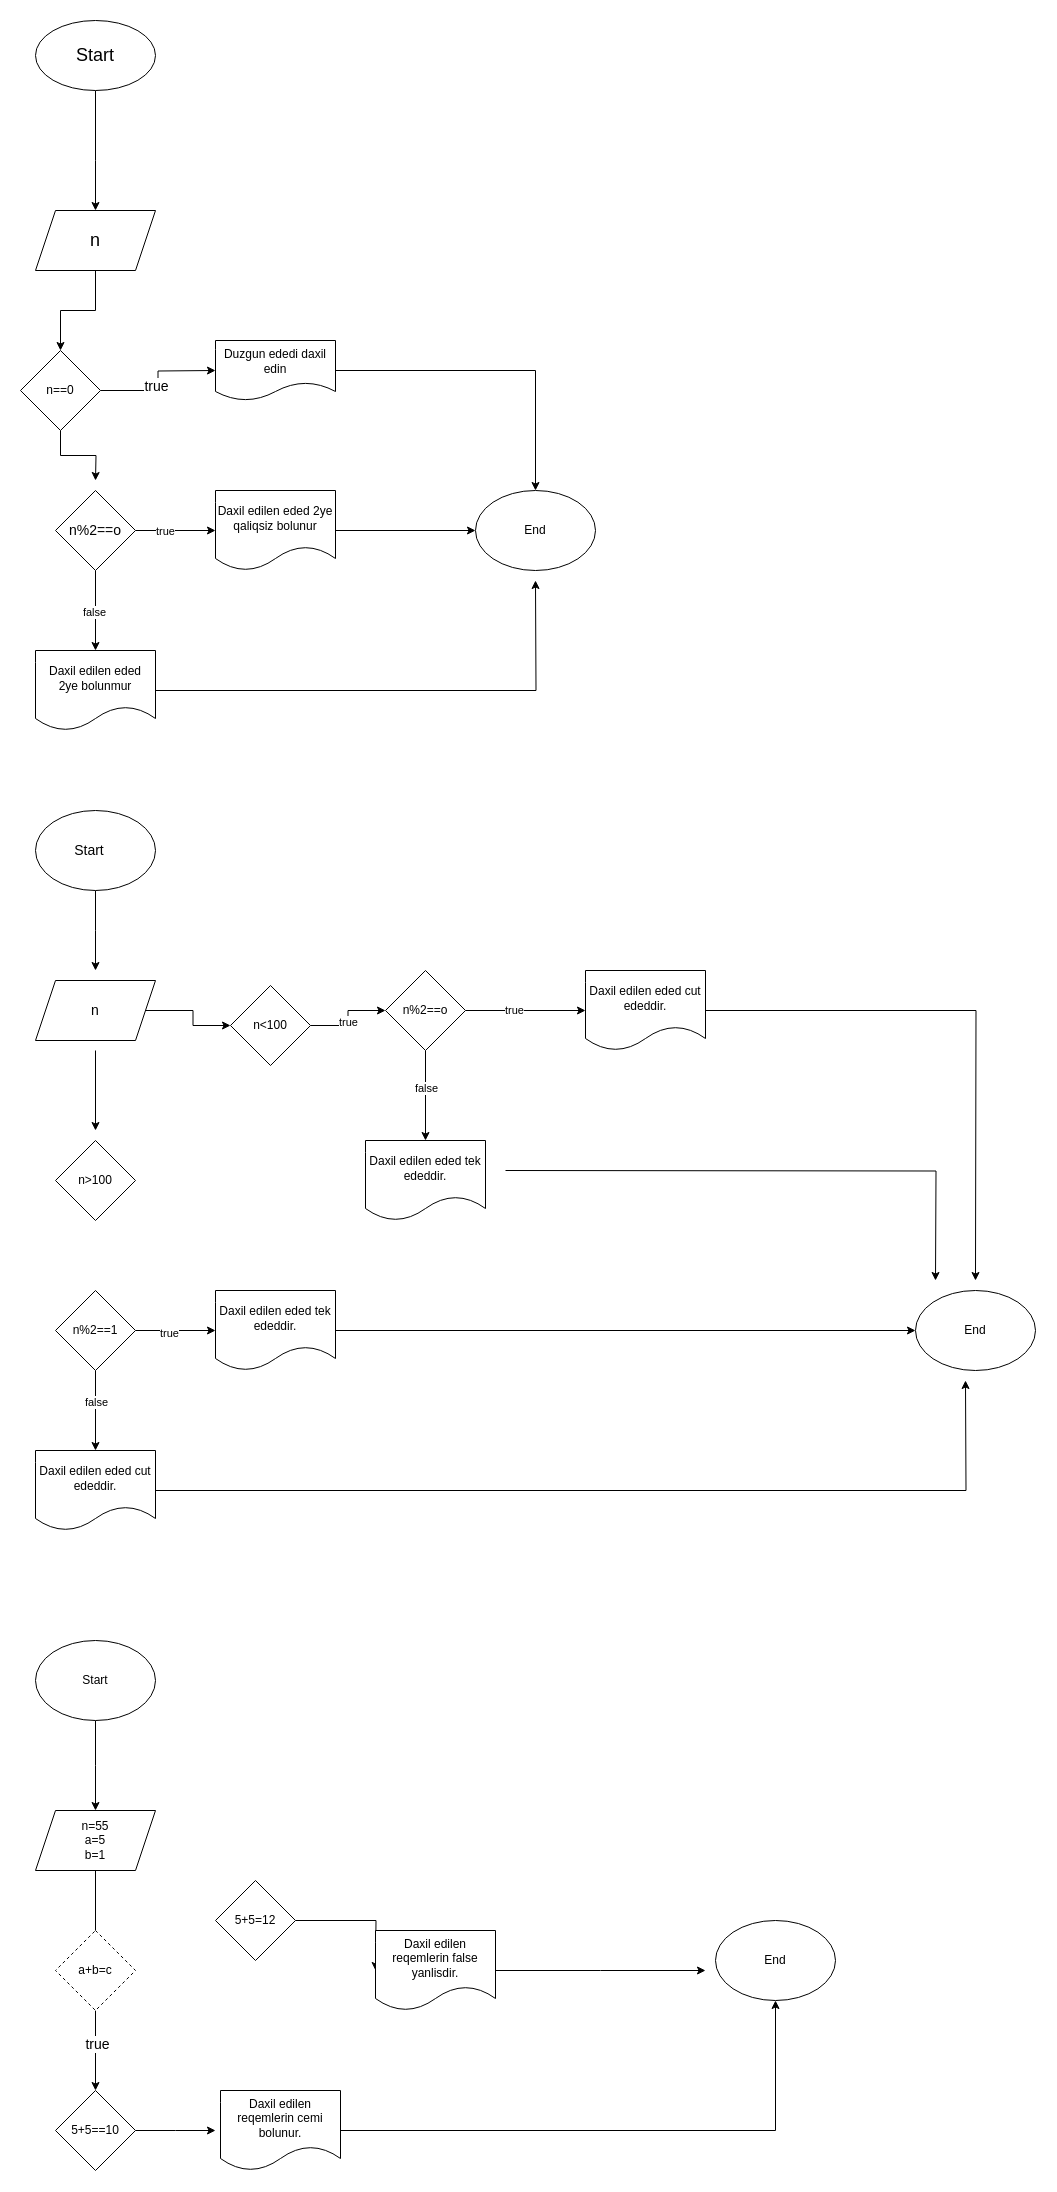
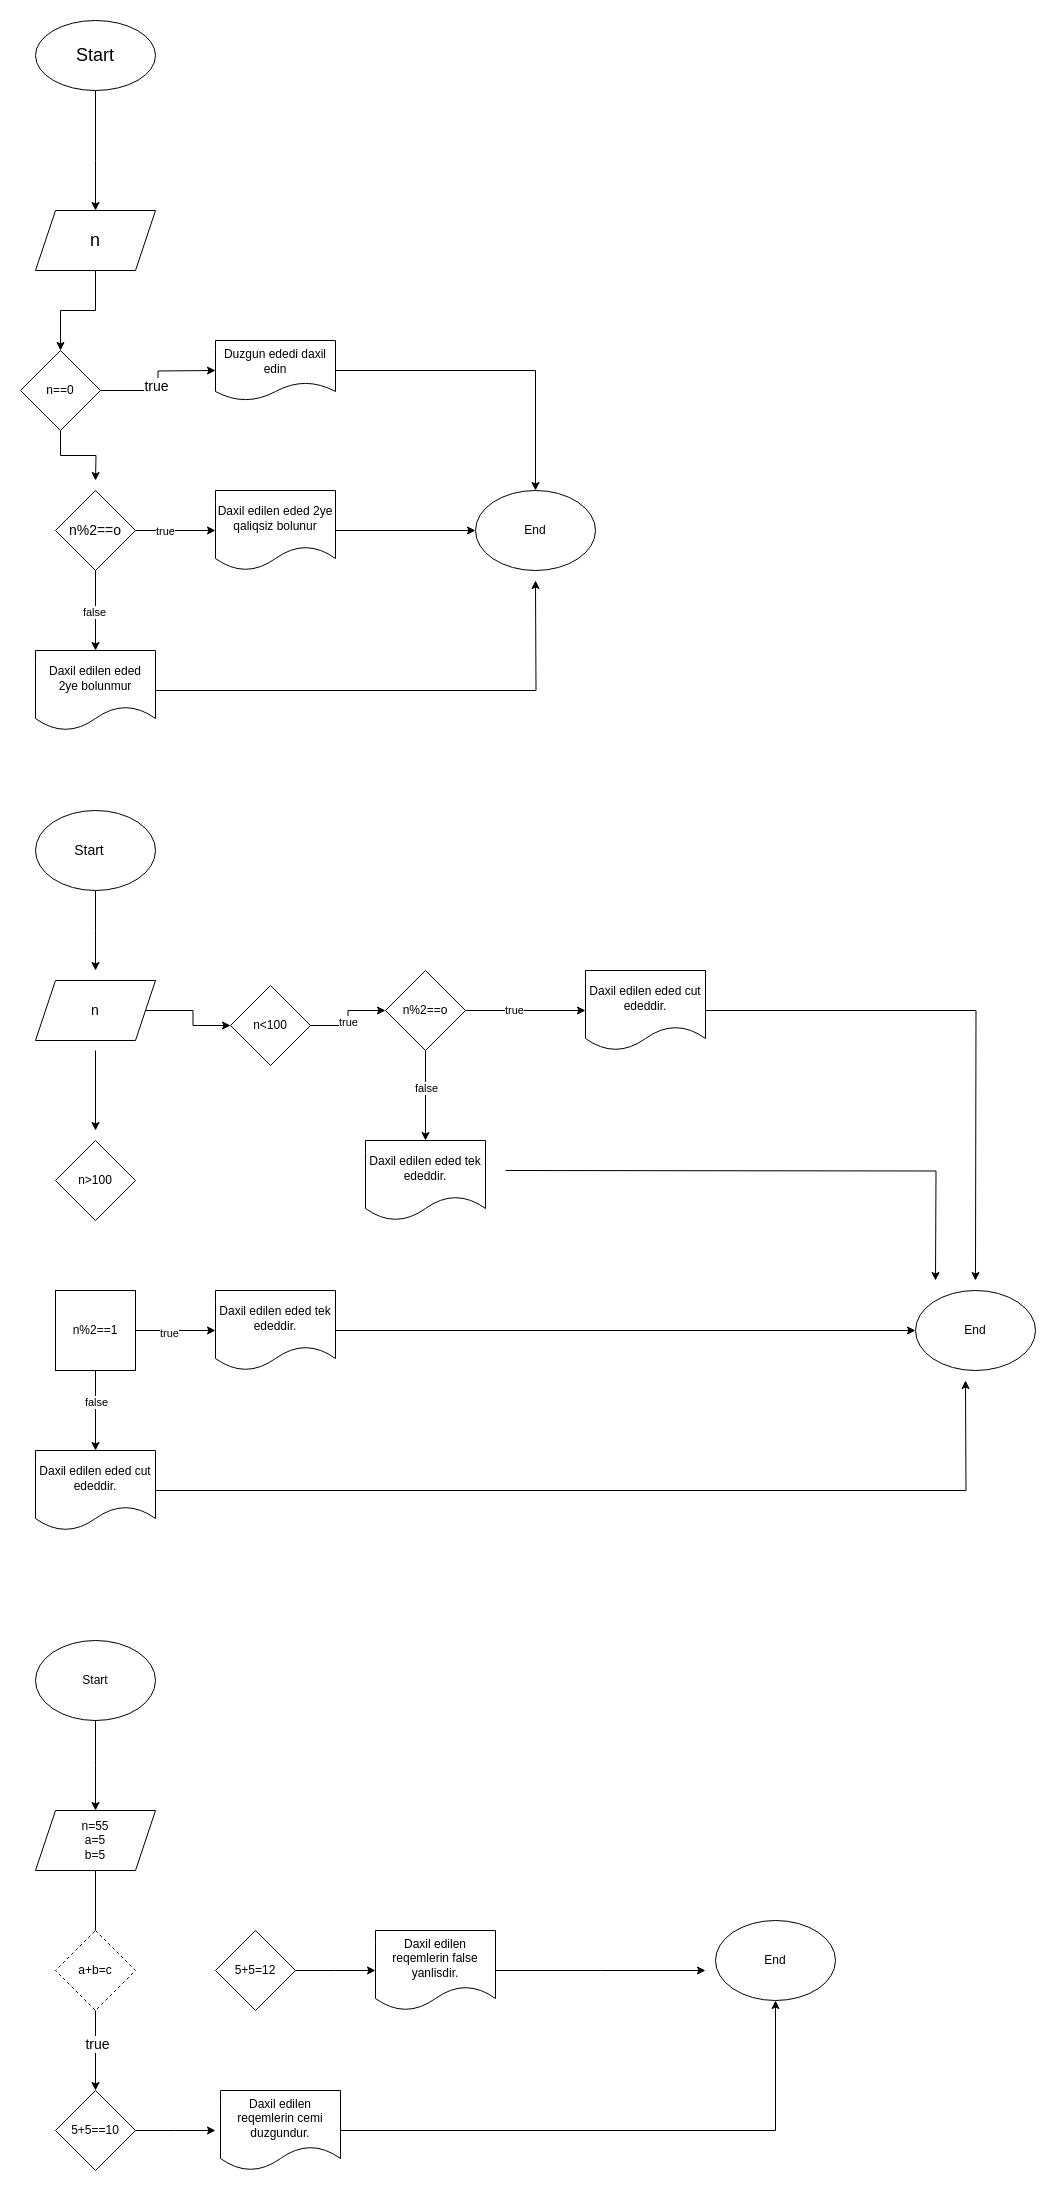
(96, 1331) -> (96, 1331)
(96, 1841) -> (96, 1841)
(256, 1921) -> (256, 1971)
(281, 2119) -> (281, 2119)
